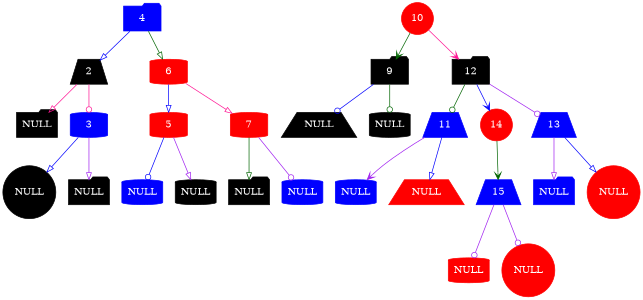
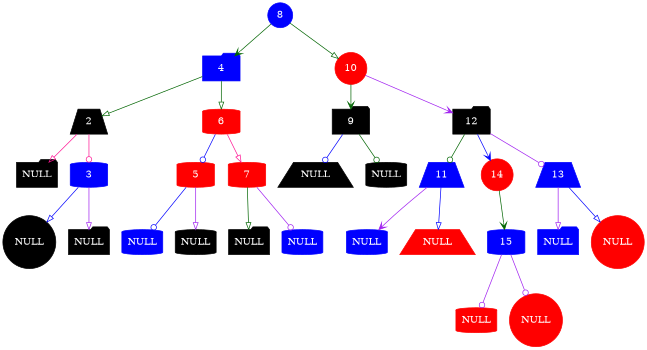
none -> (280, 15)
(441, 42) -> (406, 93)
(118, 43) -> (156, 95)
(169, 95) -> (210, 146)
(499, 192) -> (506, 242)
